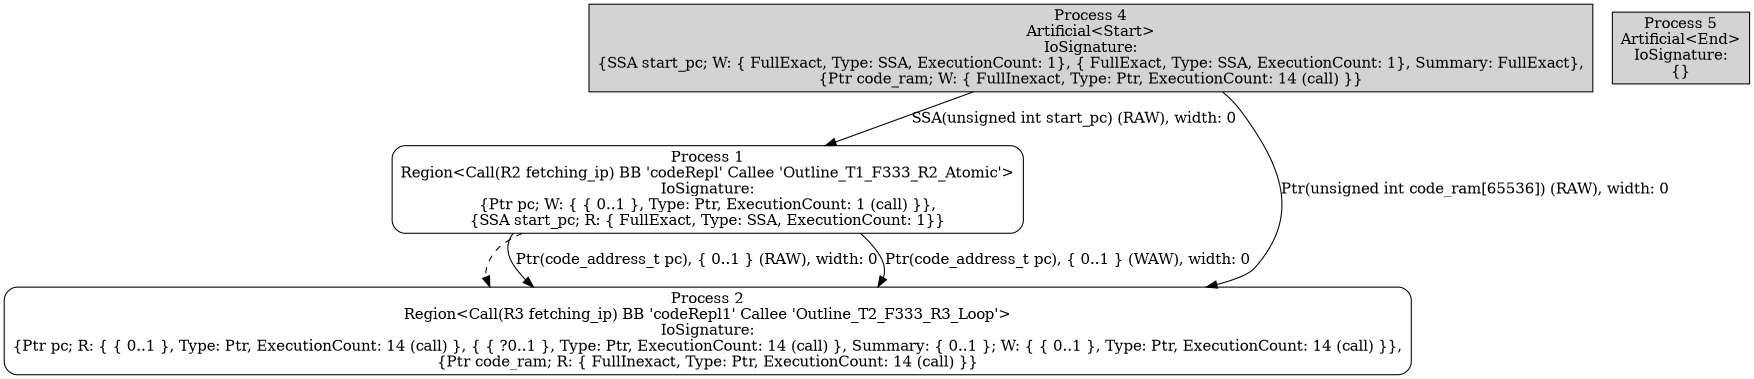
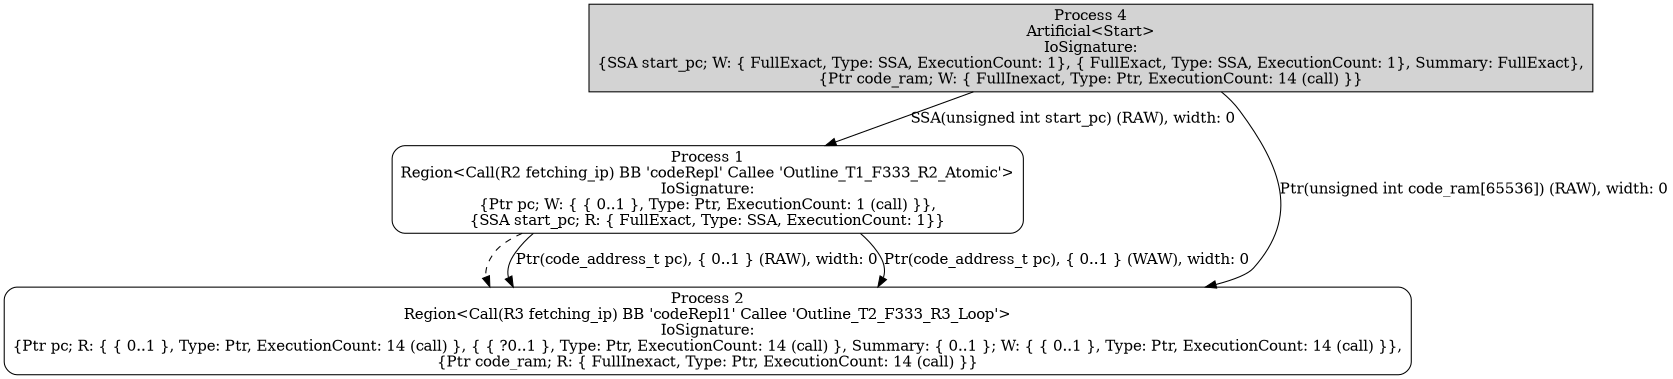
(1681, 48) -> none
